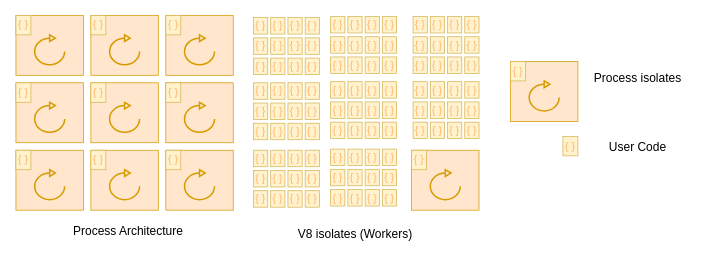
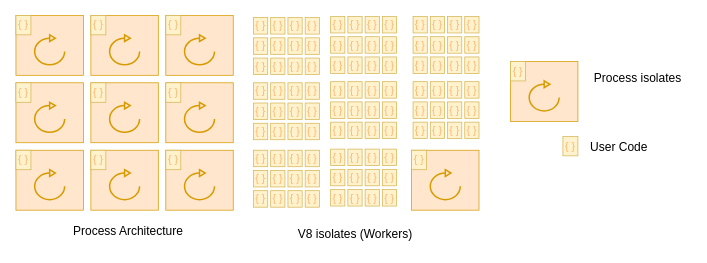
(638, 146) -> (619, 146)
